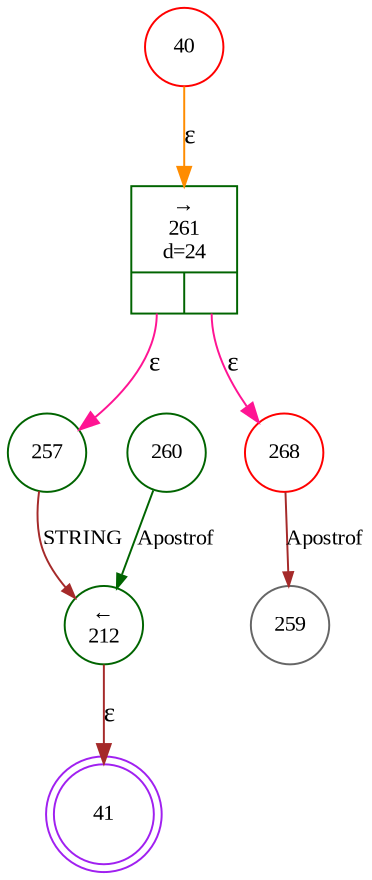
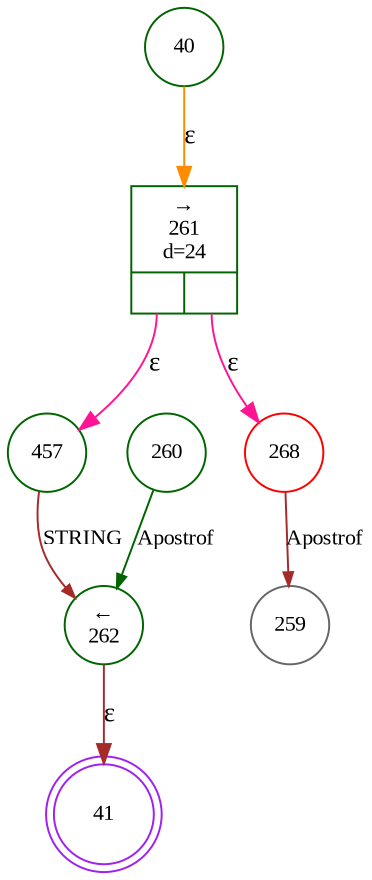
(184, 47) -> (184, 47)
(47, 453) -> (47, 453)
(104, 625) -> (104, 625)
